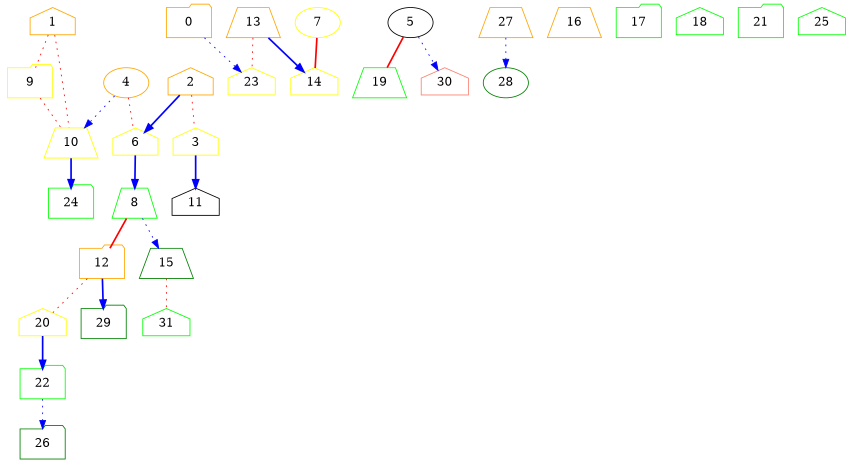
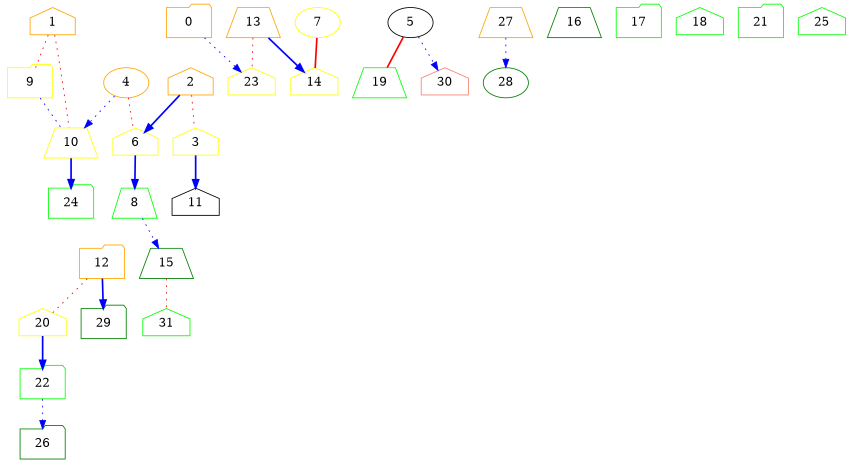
(574, 23) -> (574, 23)
(51, 113) -> (51, 113)
(118, 233) -> none
